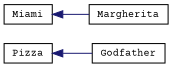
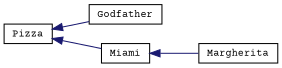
none -> (82, 45)
